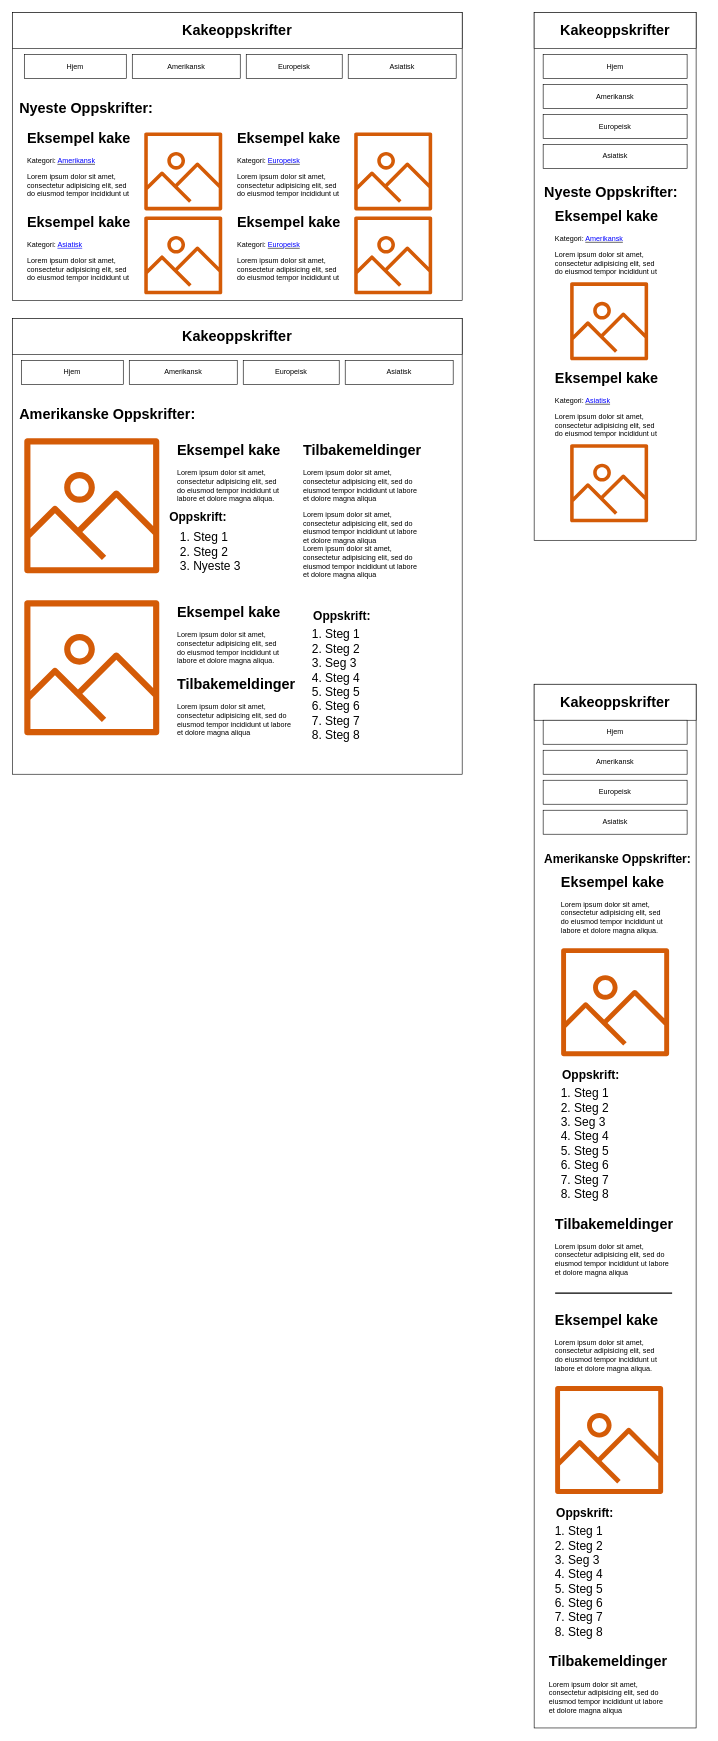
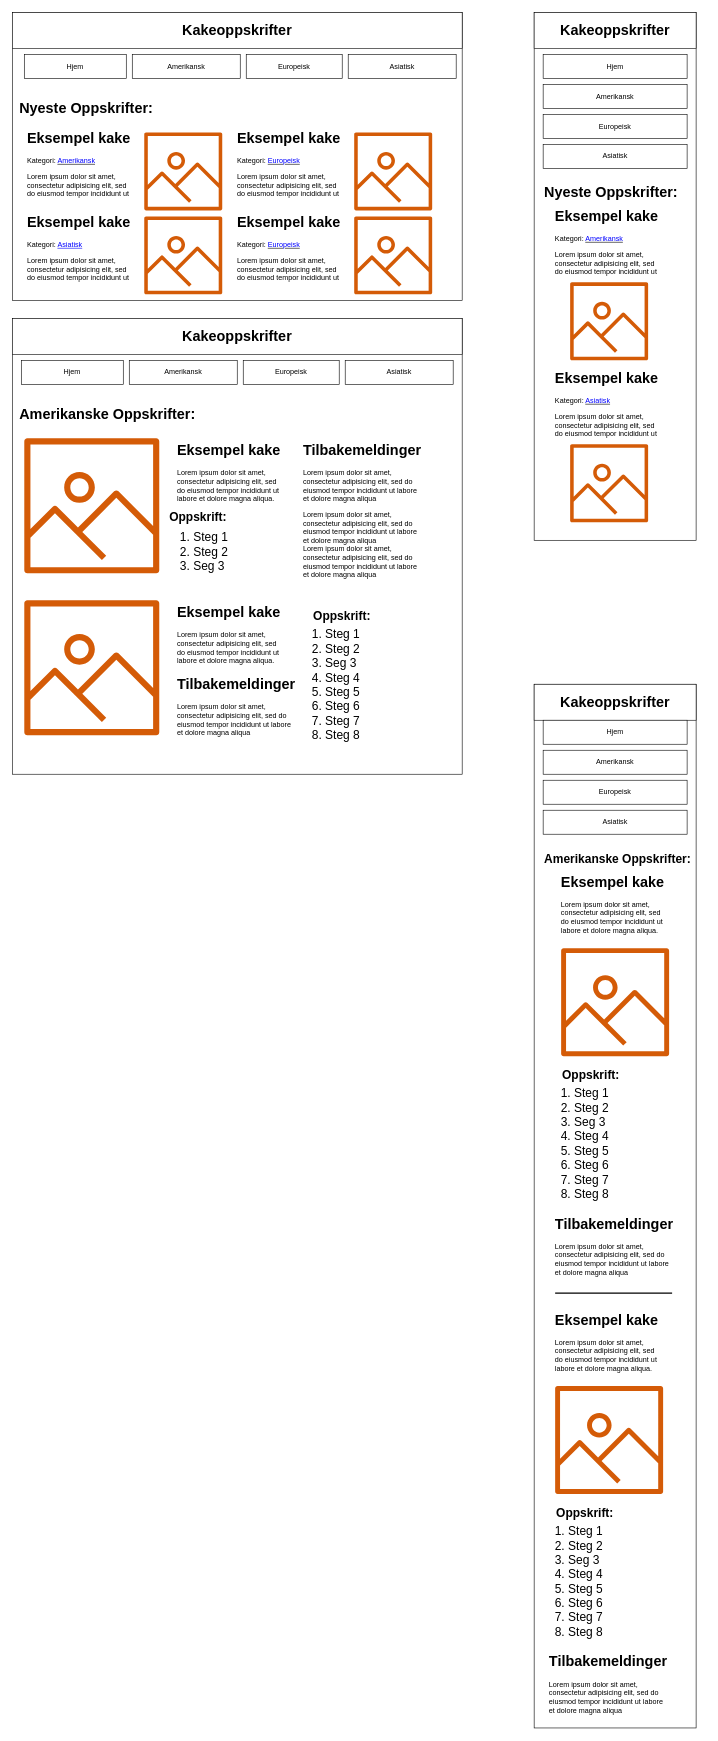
(195, 548) -> (188, 548)
